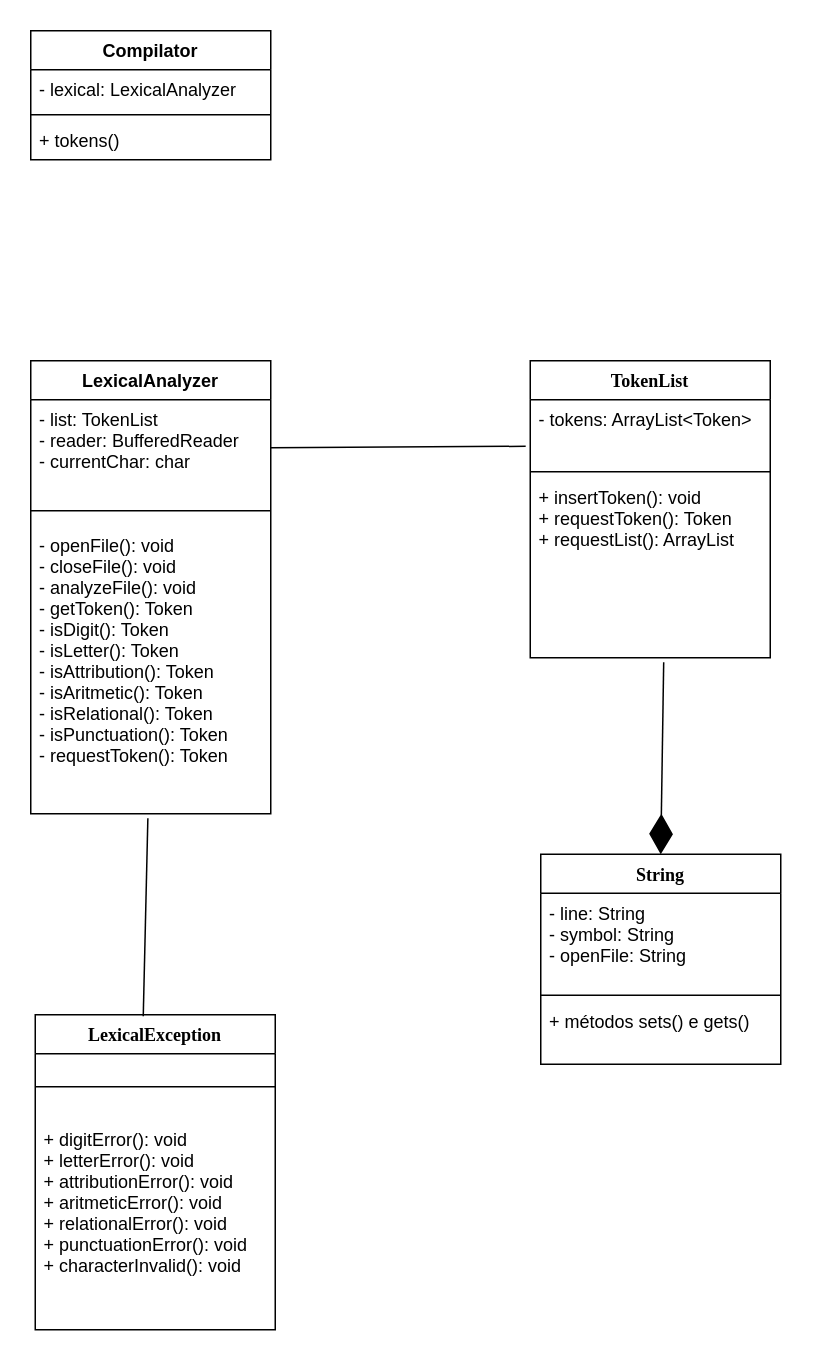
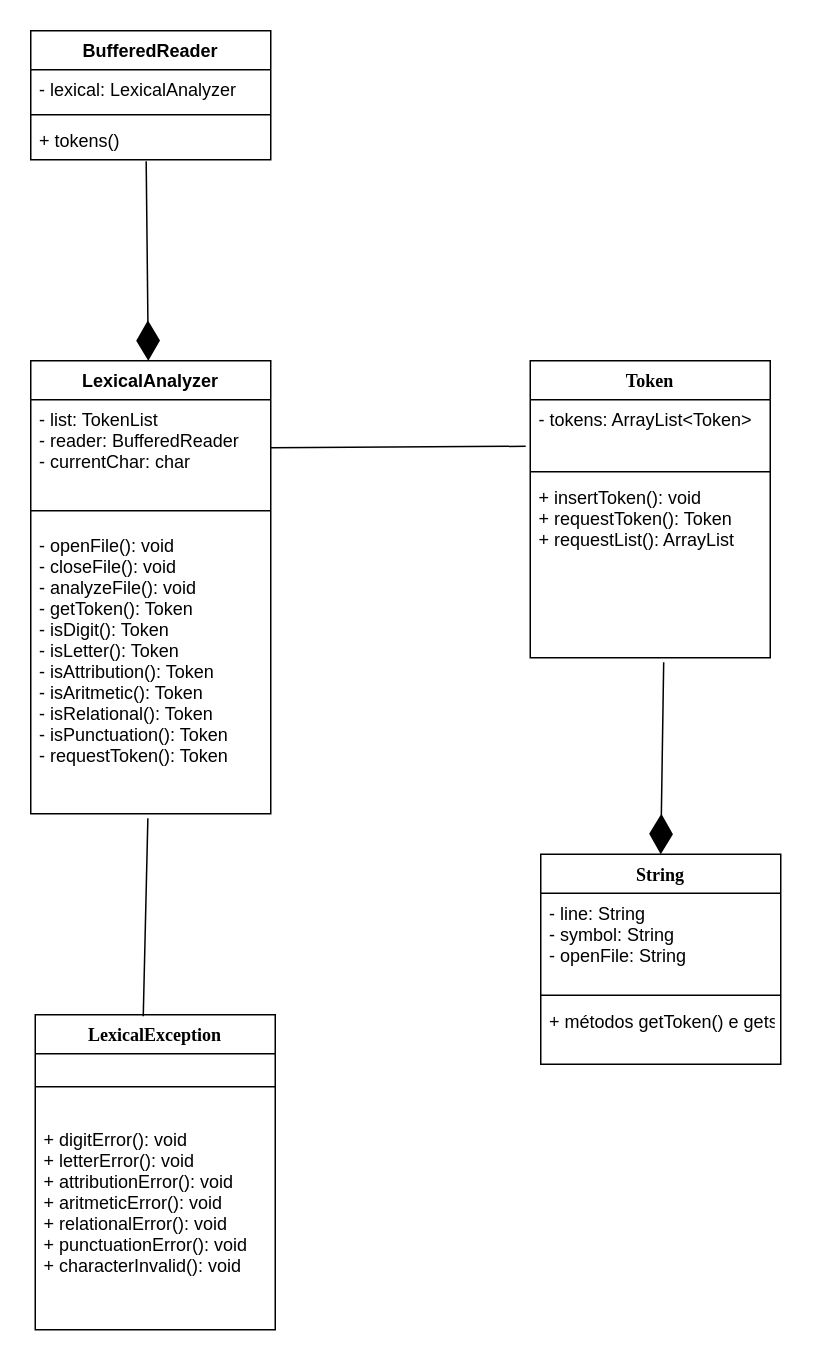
(150, 51) -> (150, 51)
none -> (147, 242)
(650, 381) -> (650, 381)
(666, 1022) -> (686, 1022)
